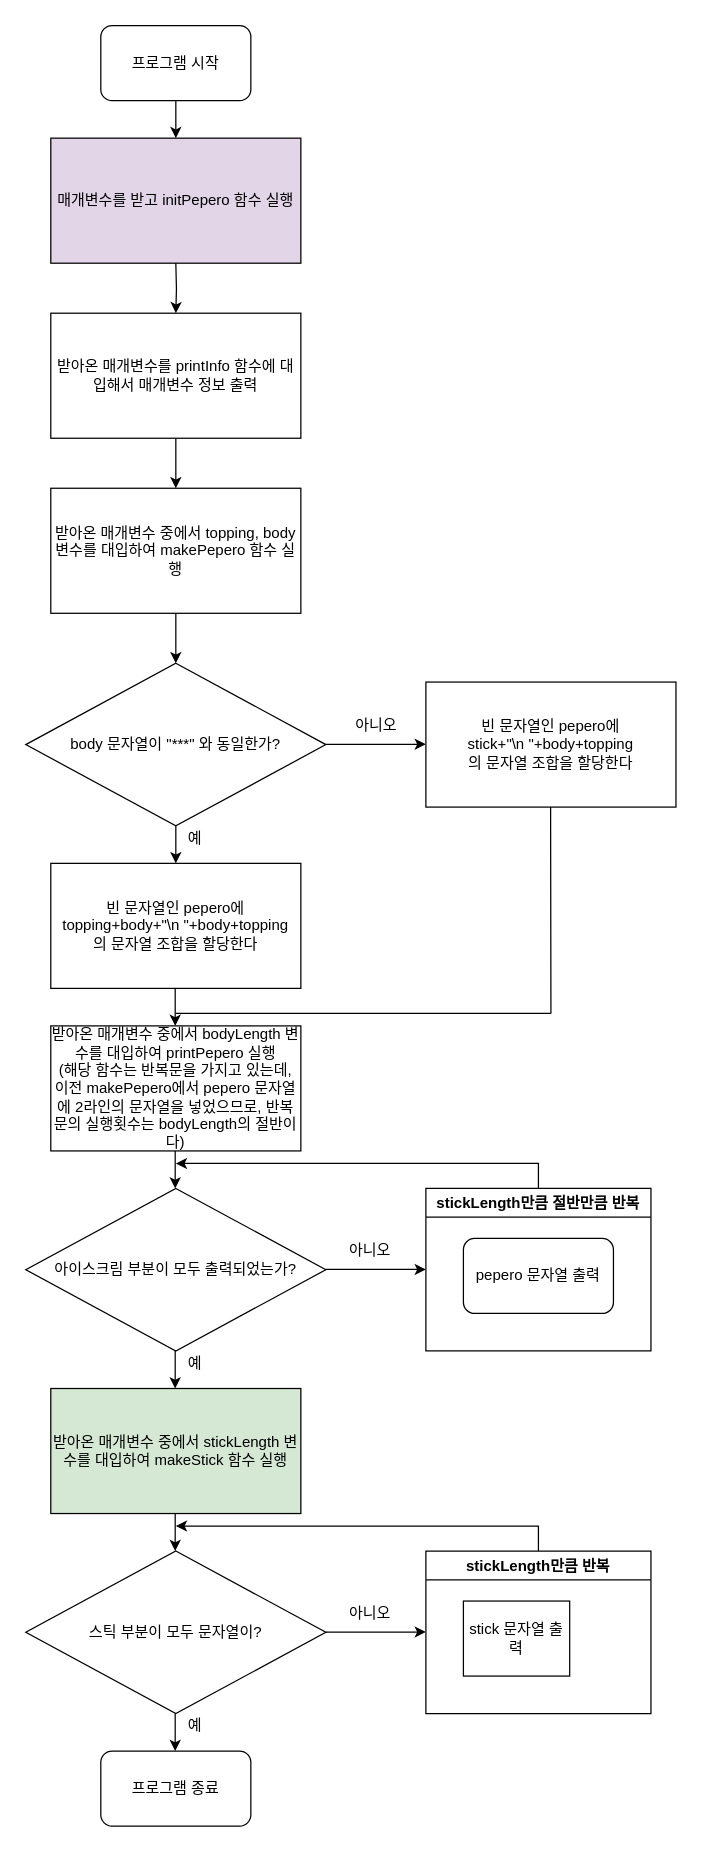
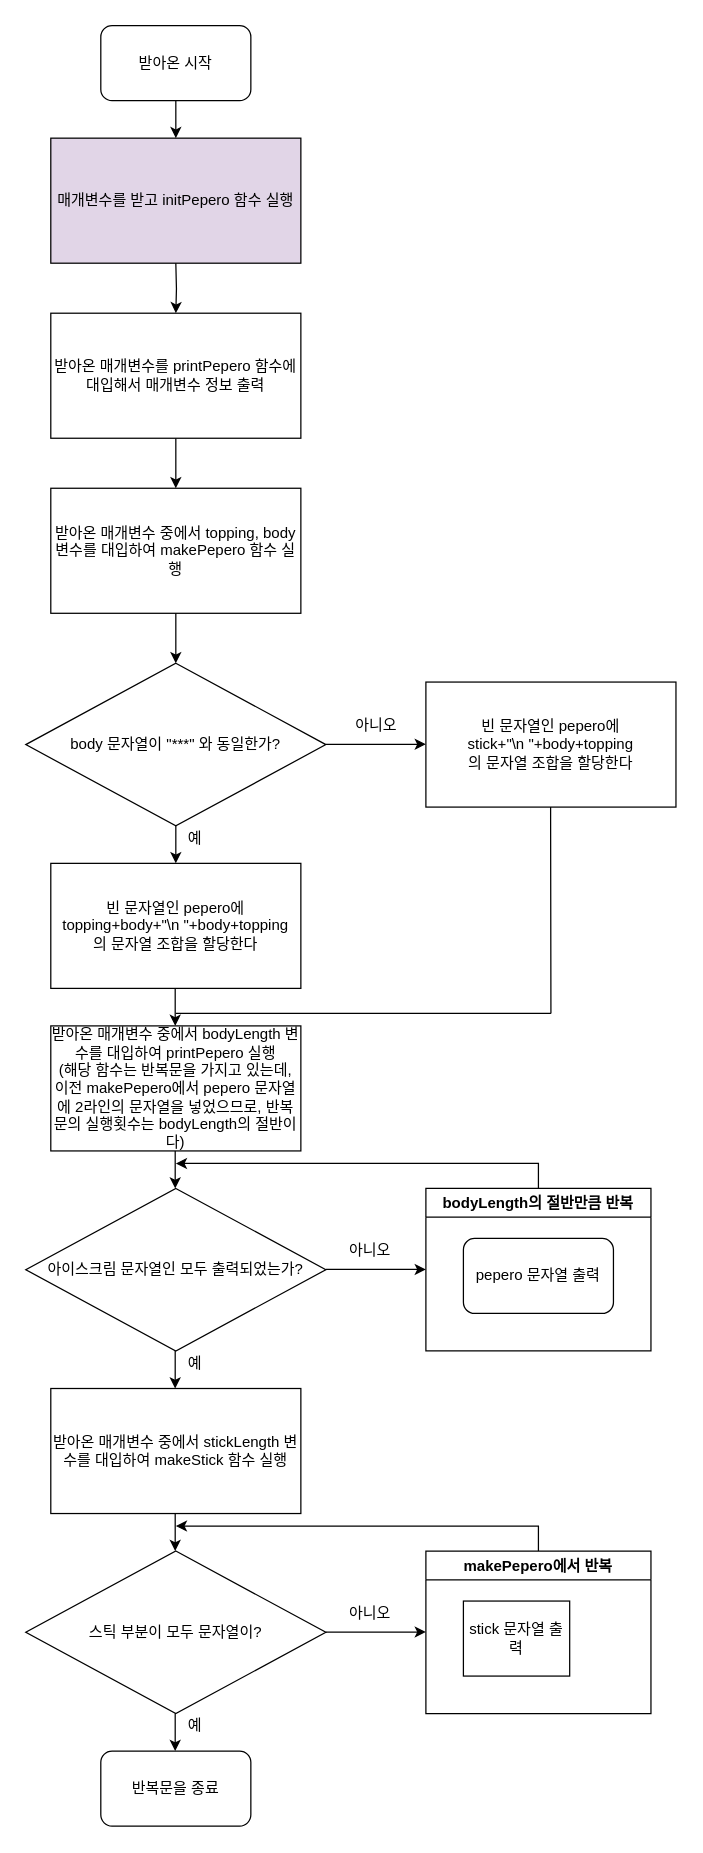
(176, 63) -> (176, 63)
(176, 376) -> (176, 376)
(538, 1203) -> (538, 1203)
(176, 1269) -> (176, 1269)
(176, 1451) -> (176, 1451)
(538, 1566) -> (538, 1566)
(176, 1788) -> (176, 1788)
